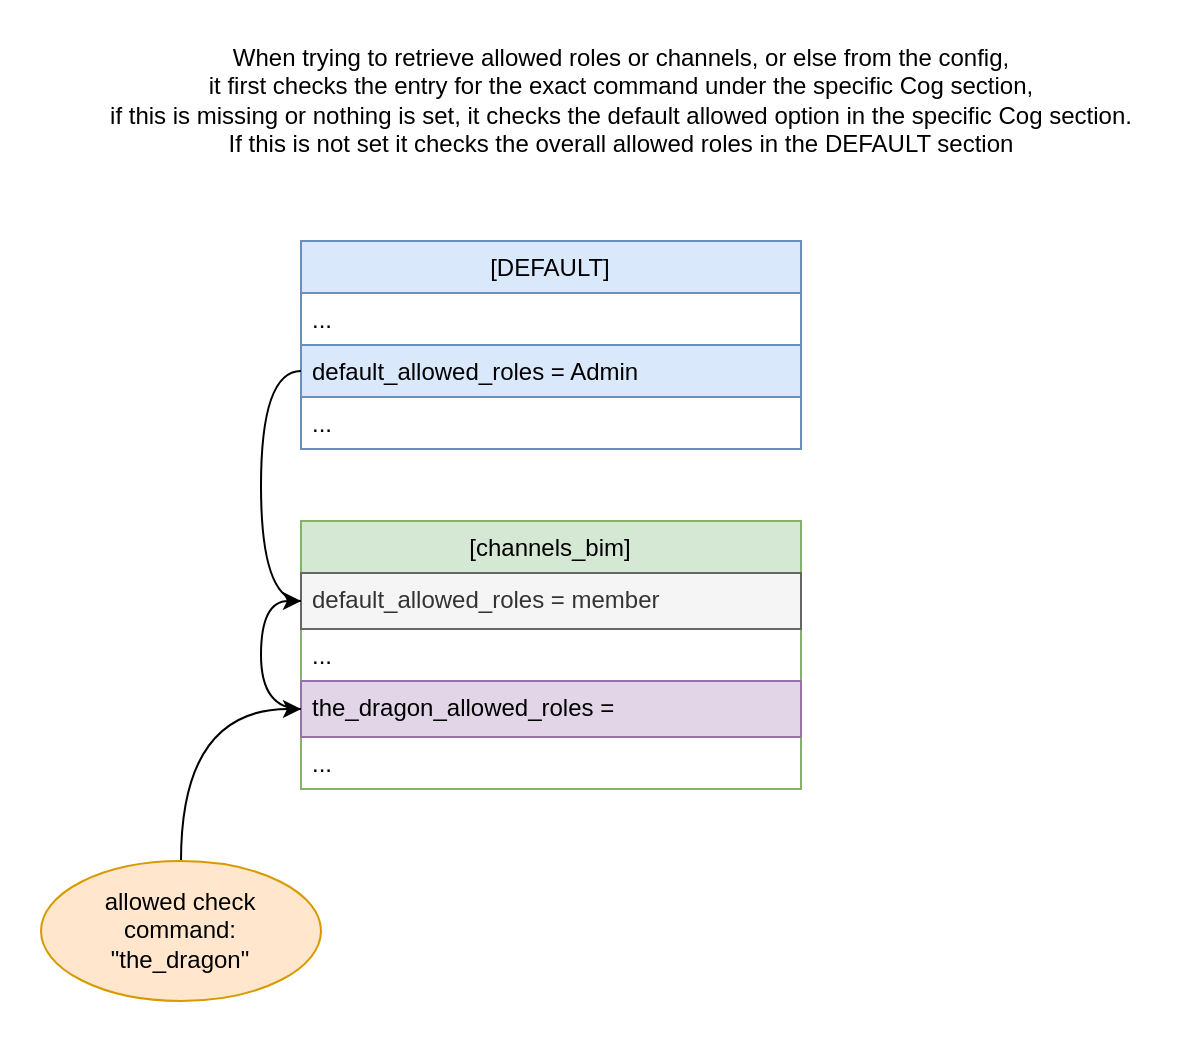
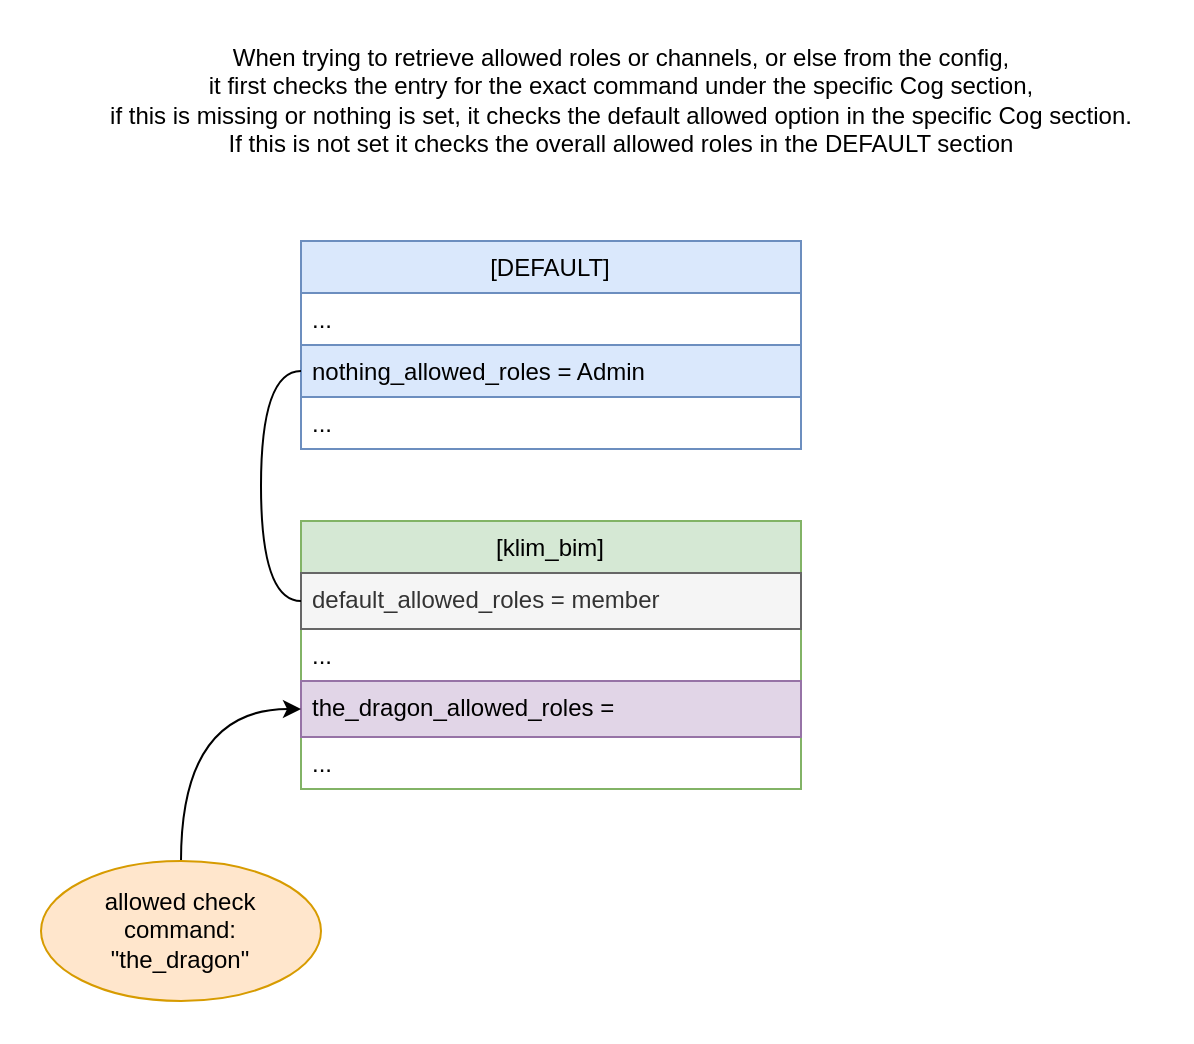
(485, 372) -> (485, 372)
(550, 548) -> (550, 548)
(261, 653) -> none
